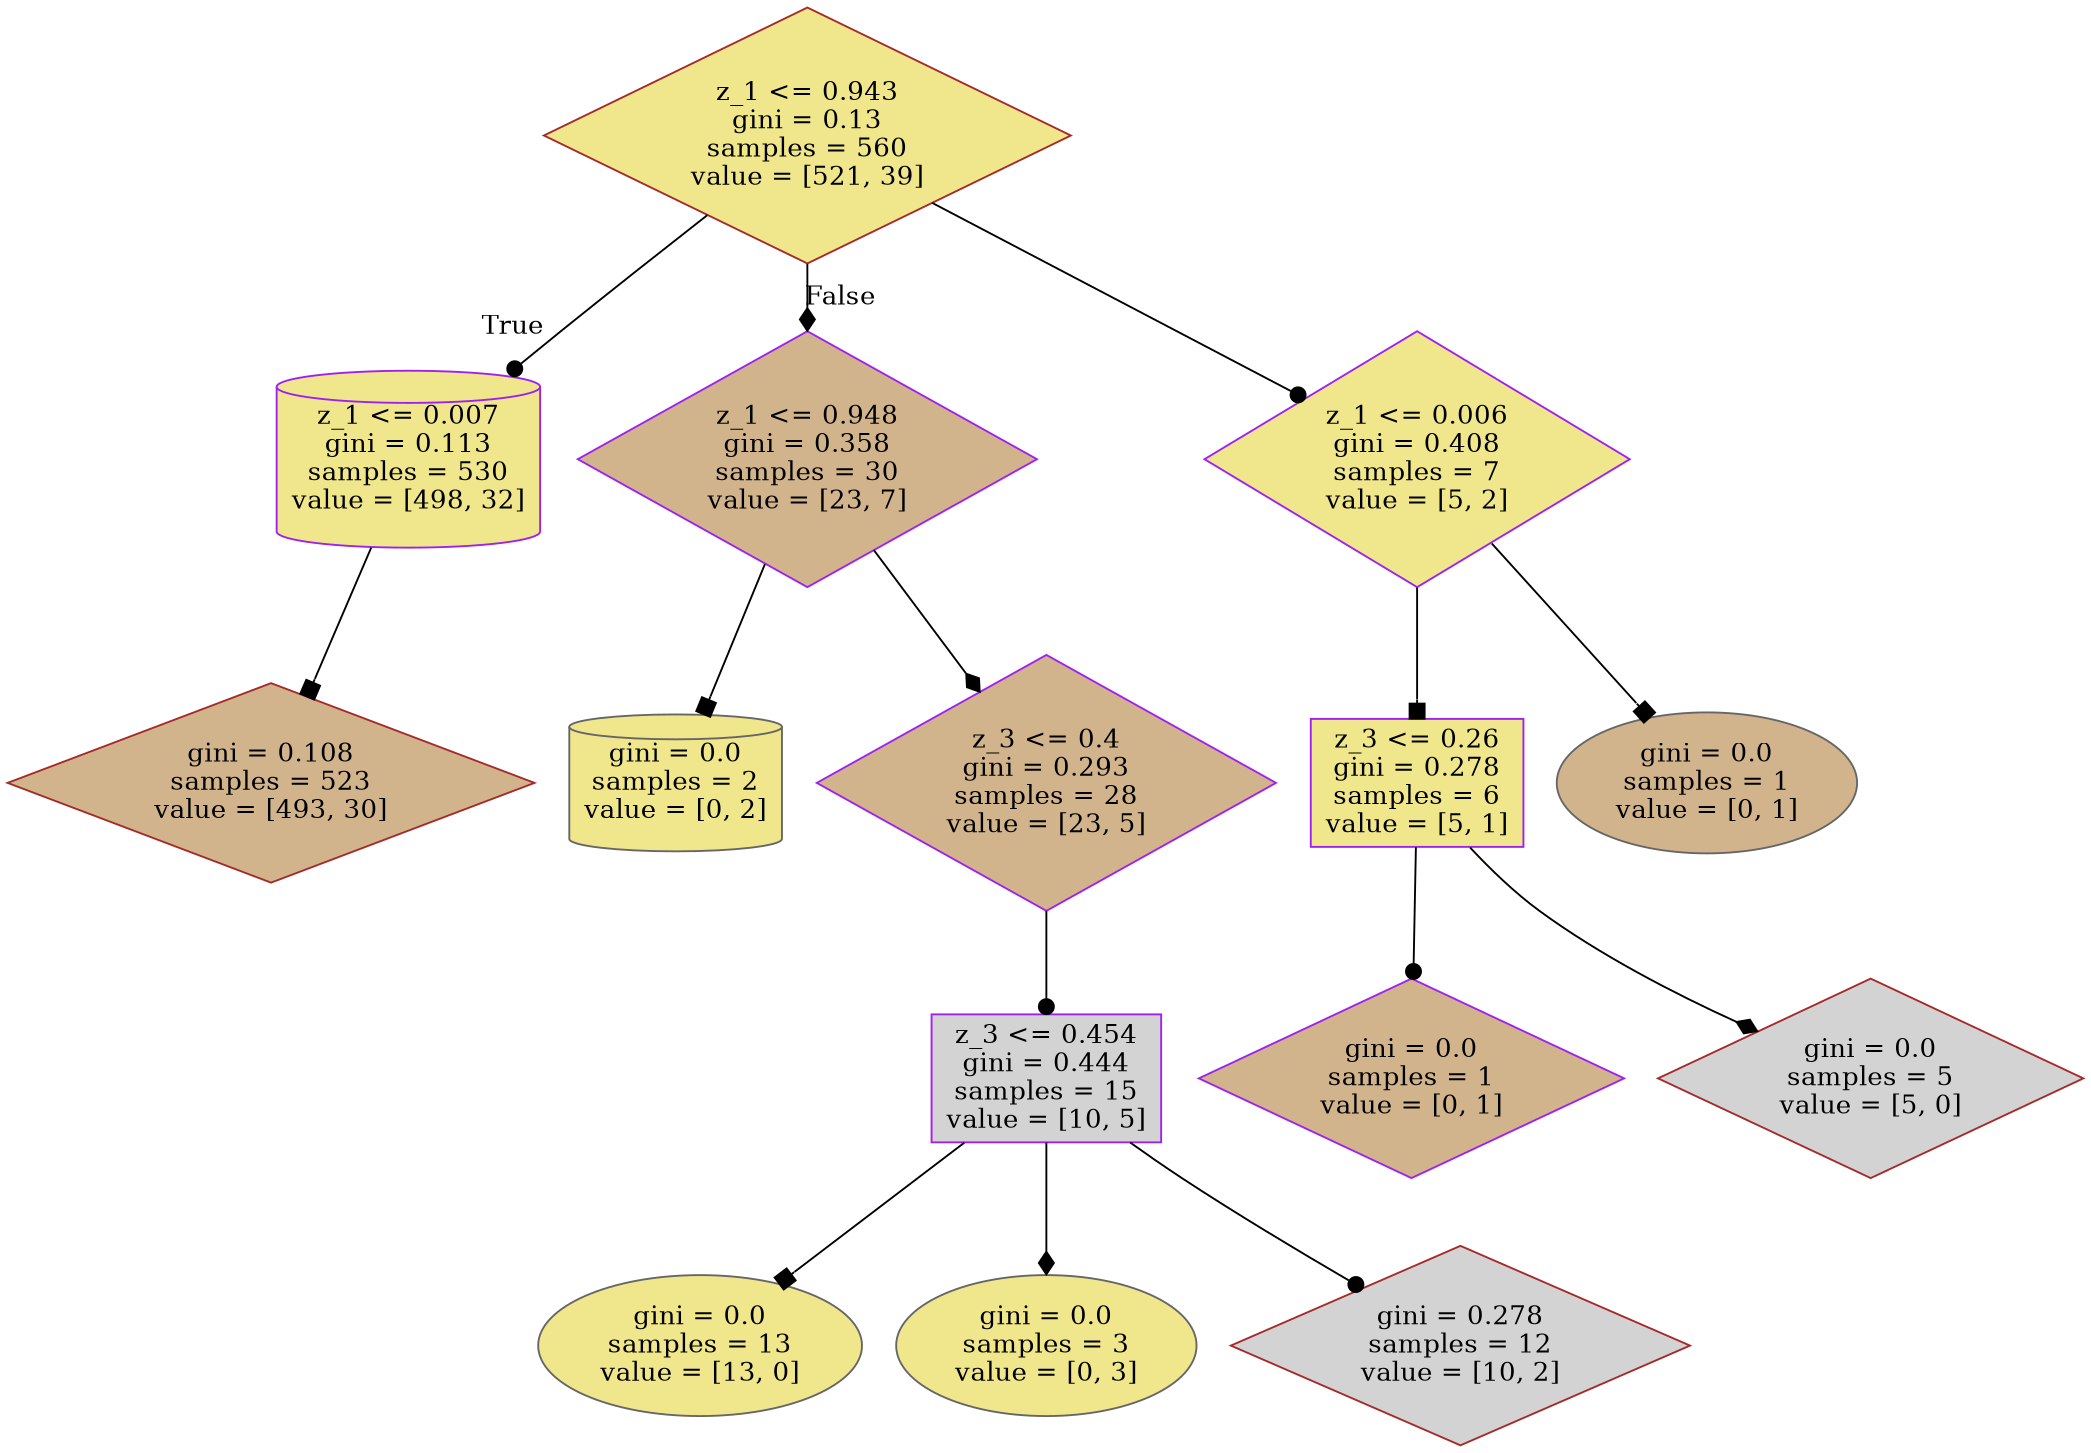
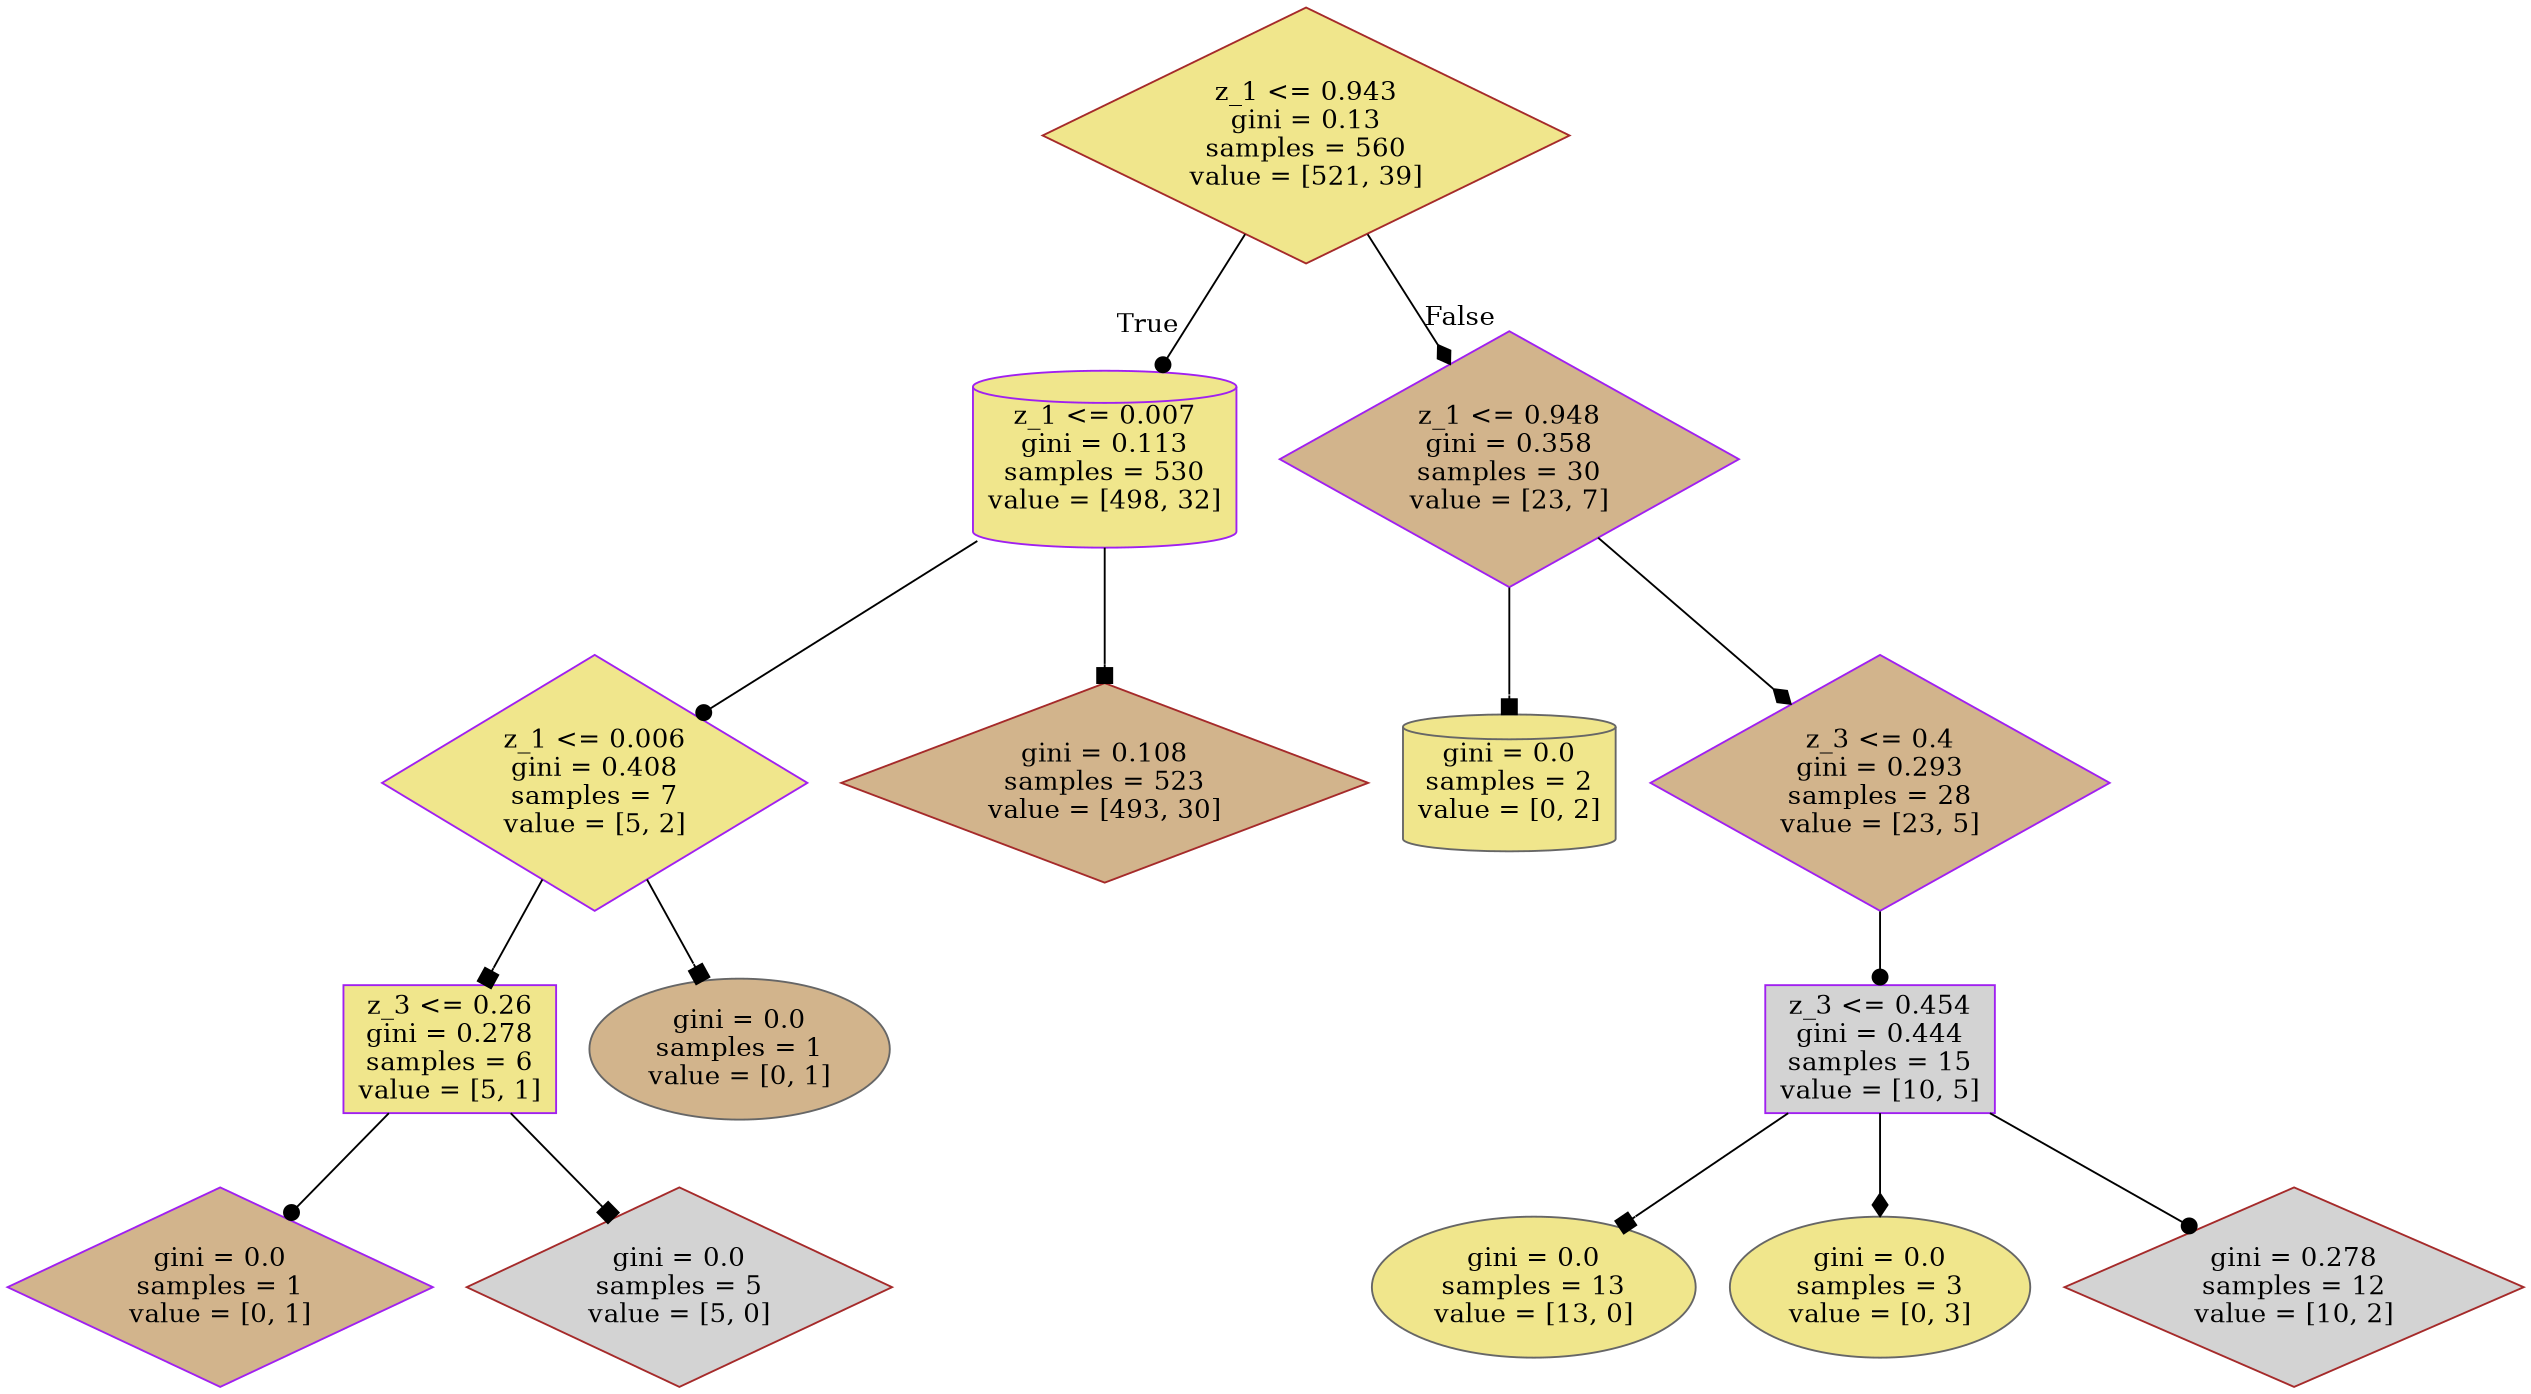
(1112, 297) -> (844, 625)
(1595, 947) -> (555, 1159)
